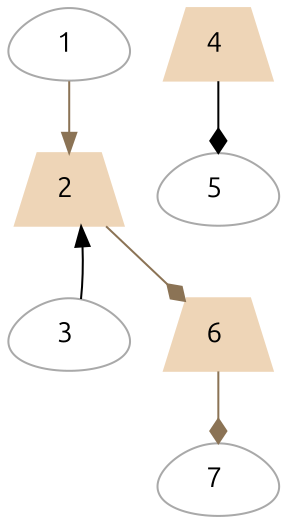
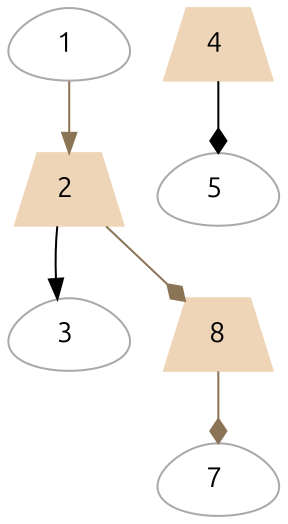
(83, 273) -> (56, 252)
(218, 335) -> (218, 335)
